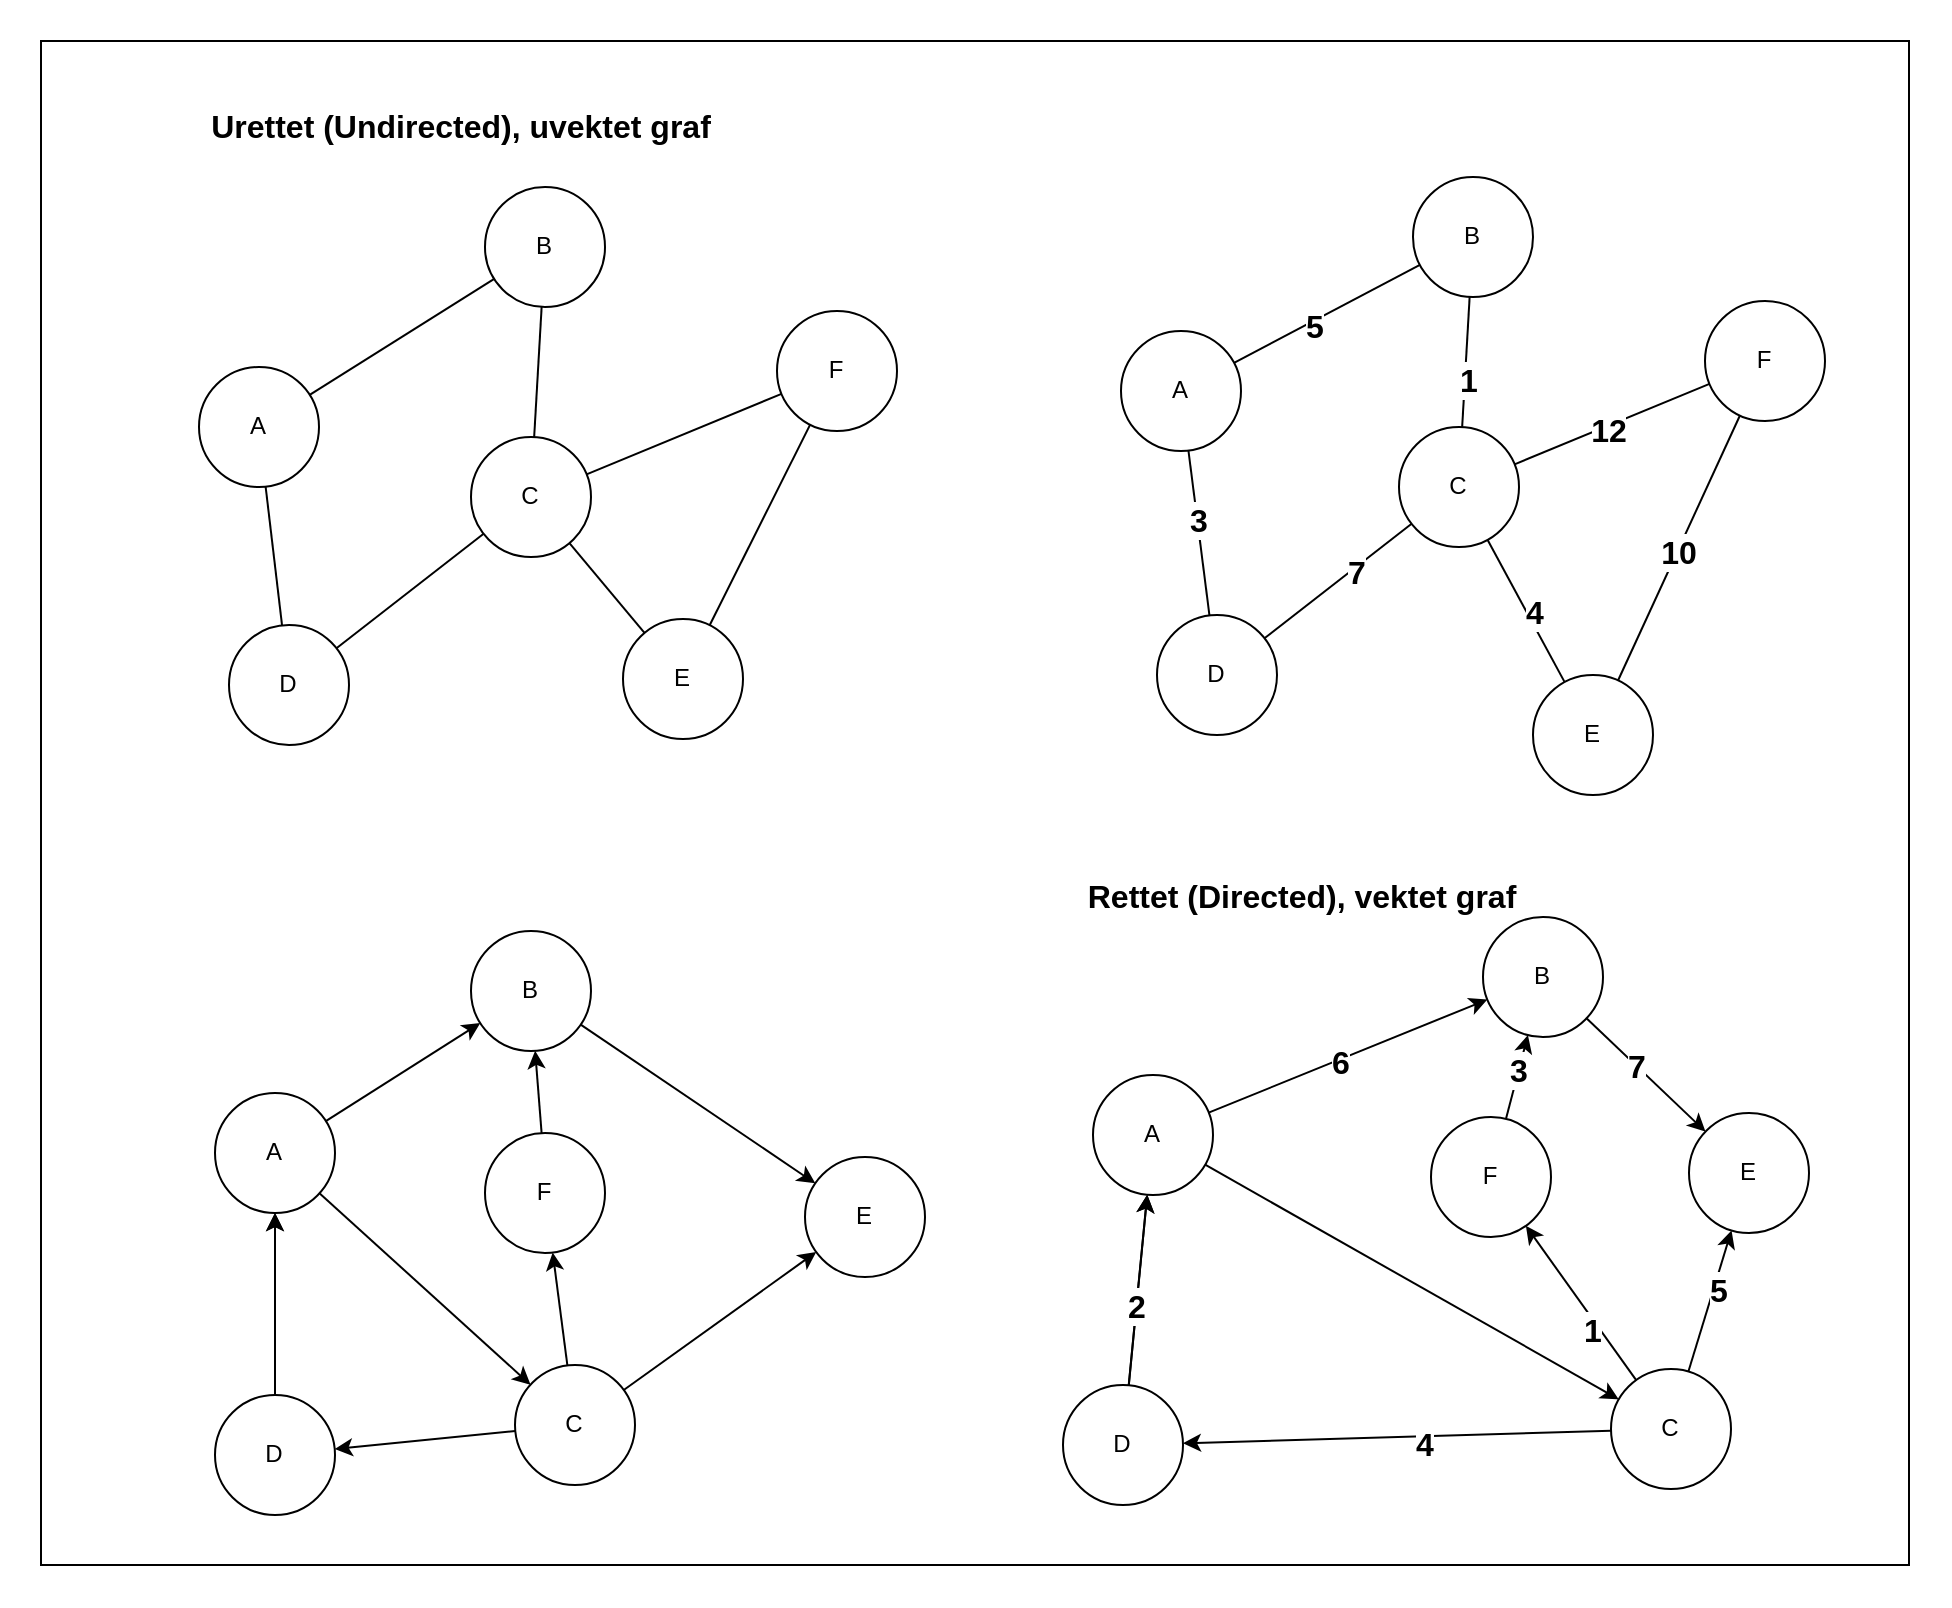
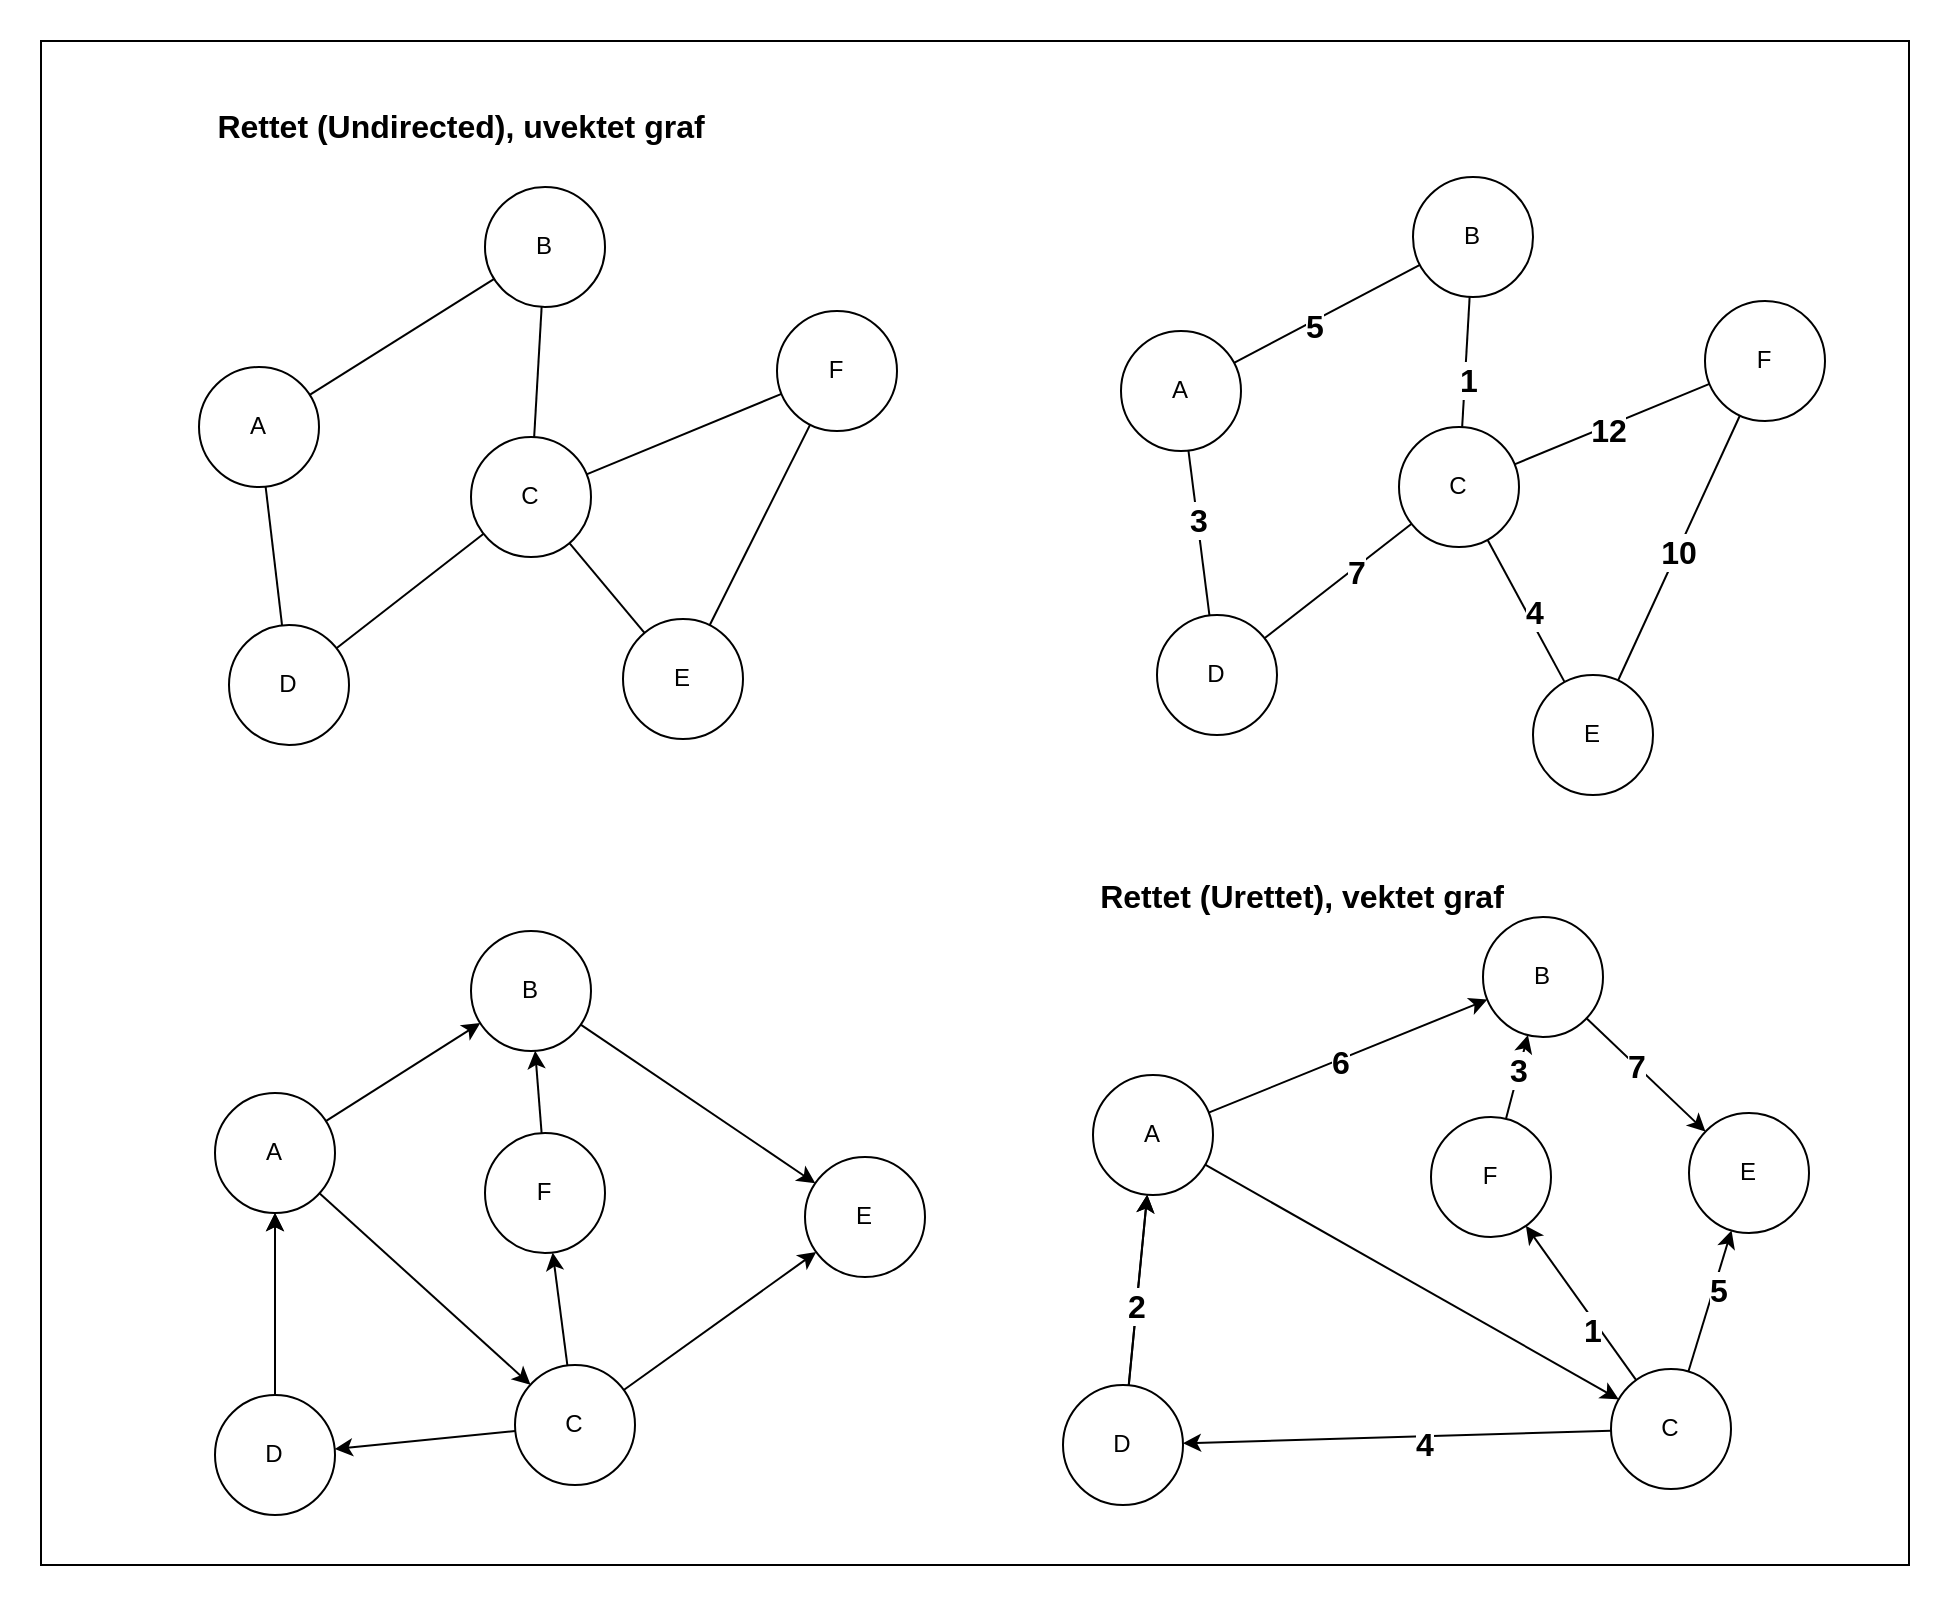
(462, 127) -> (462, 127)
(1303, 897) -> (1303, 897)
